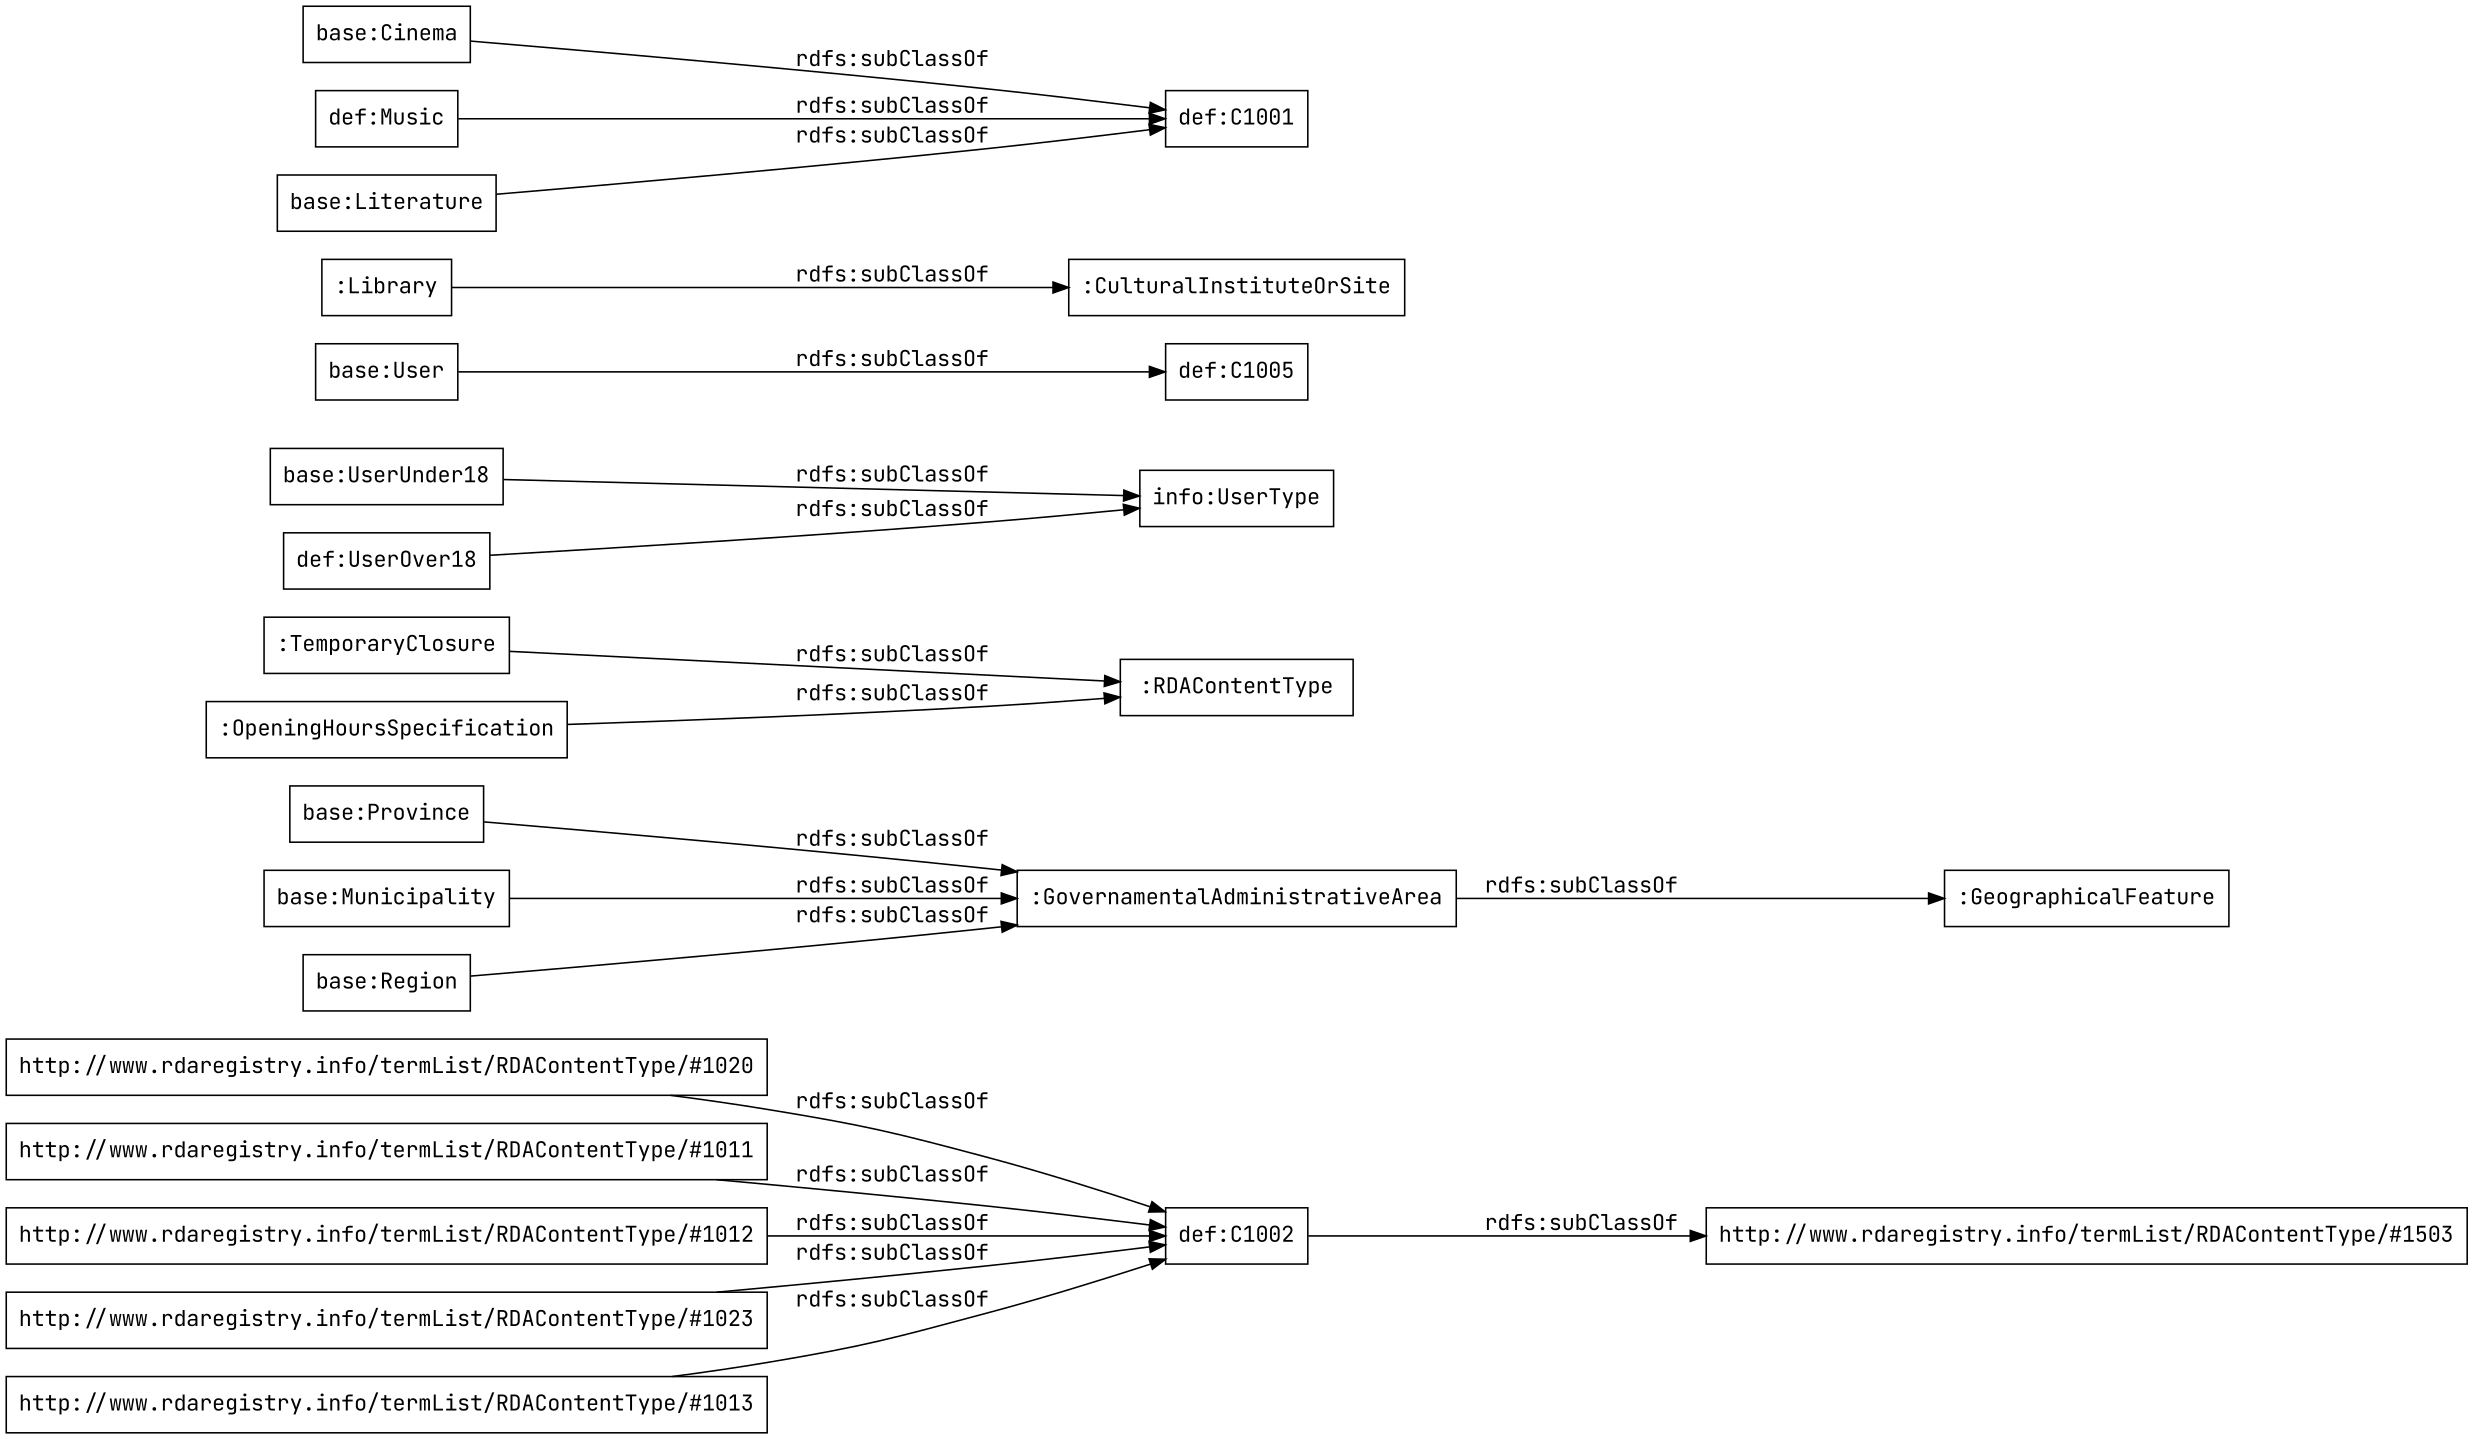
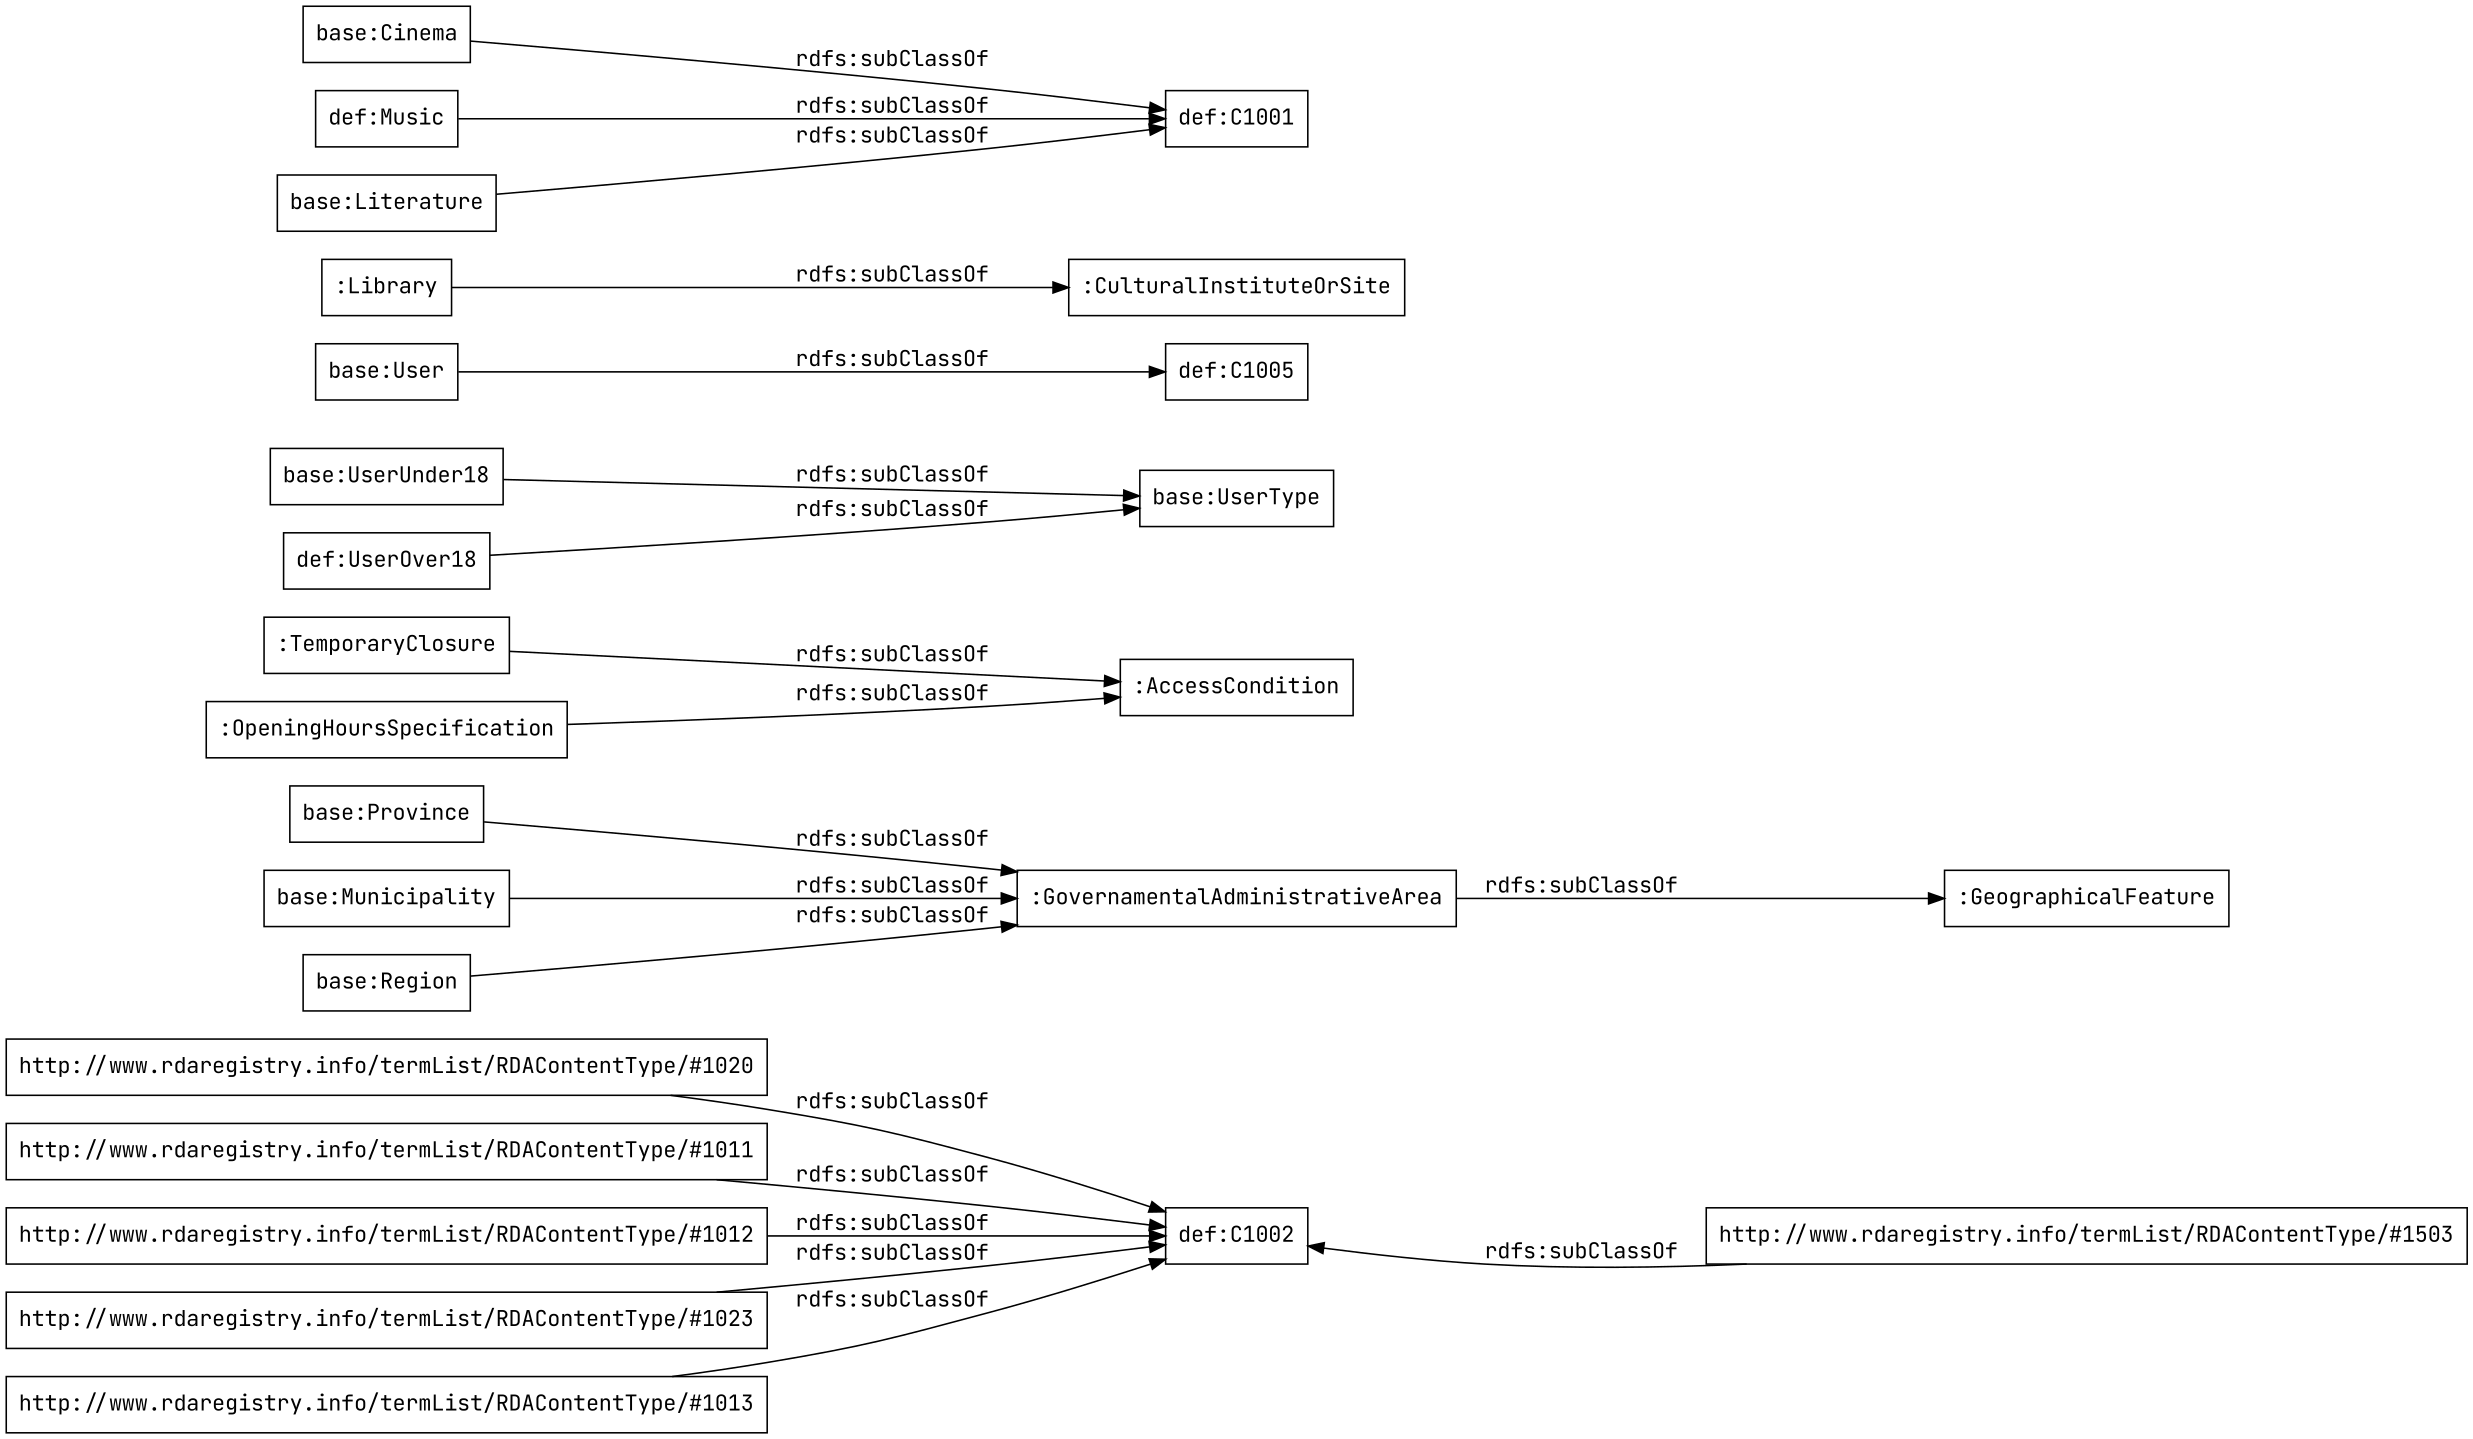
(1237, 498) -> (1237, 498)
(1237, 688) -> (1237, 688)
(1499, 1236) -> (1535, 1266)
